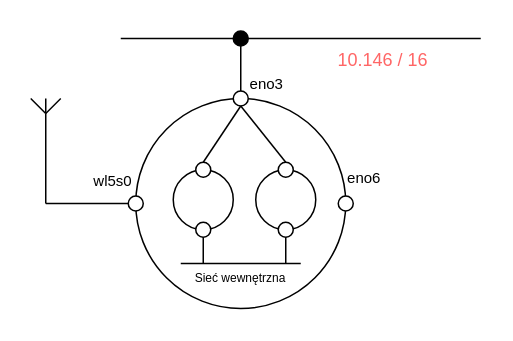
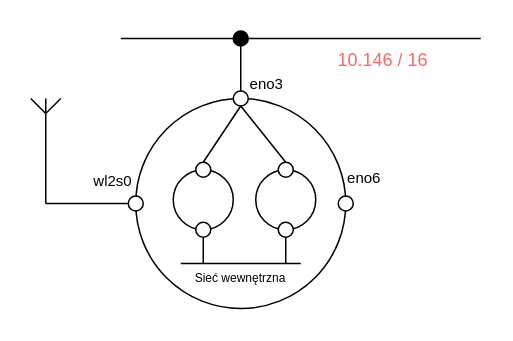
(113, 181) -> (113, 181)
